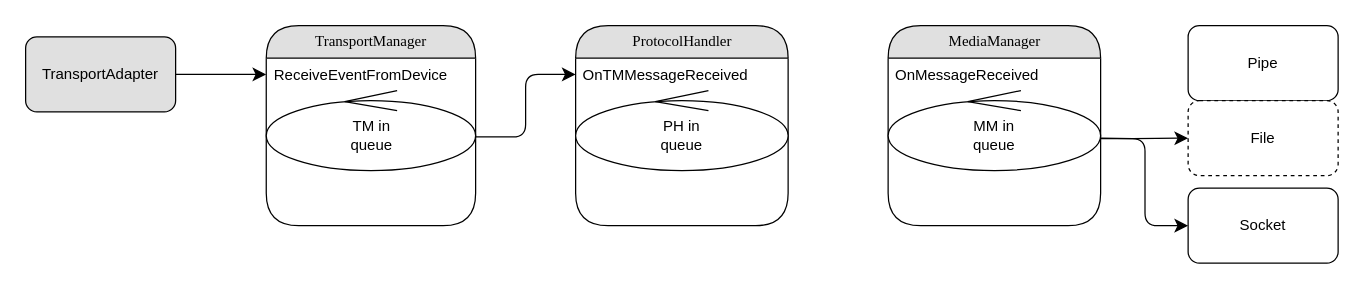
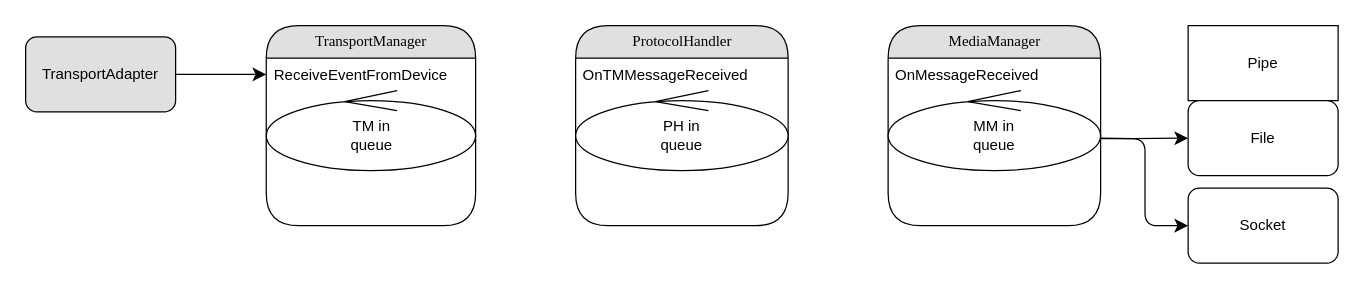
(1263, 63) -> (1263, 63)
(526, 111) -> none
(1263, 138) -> (1263, 138)
